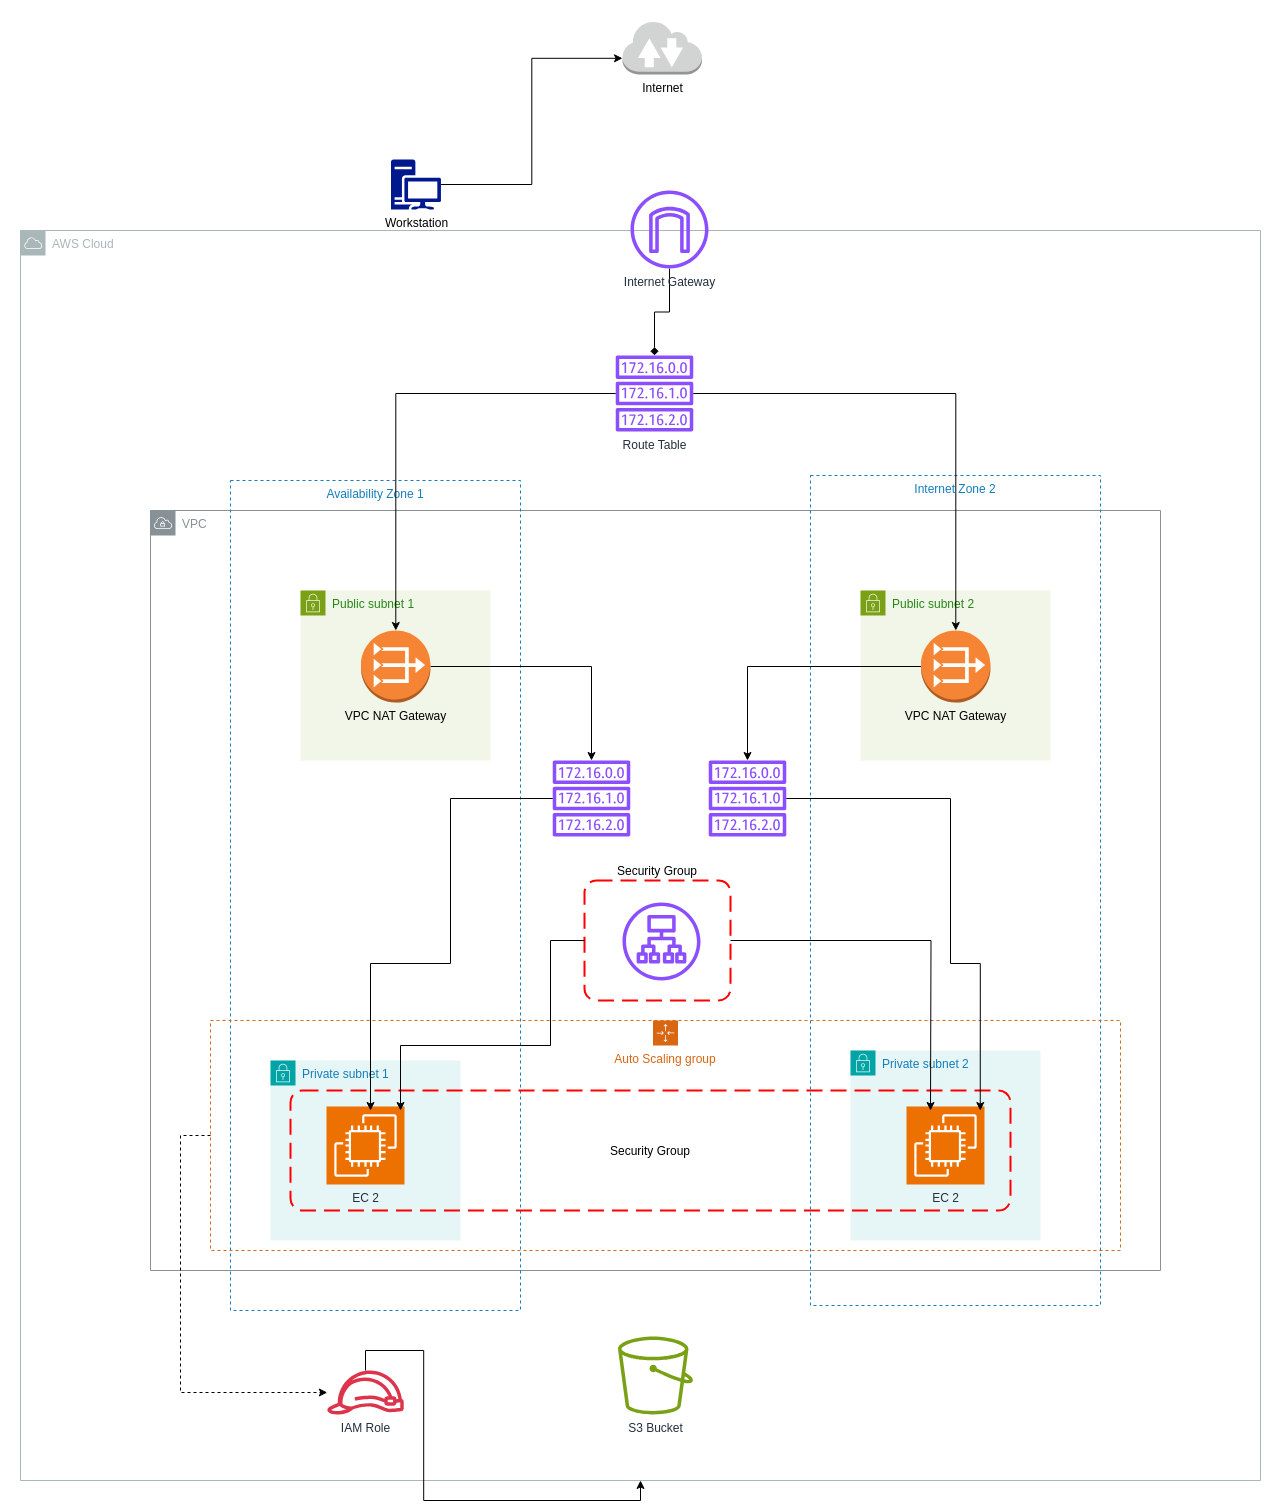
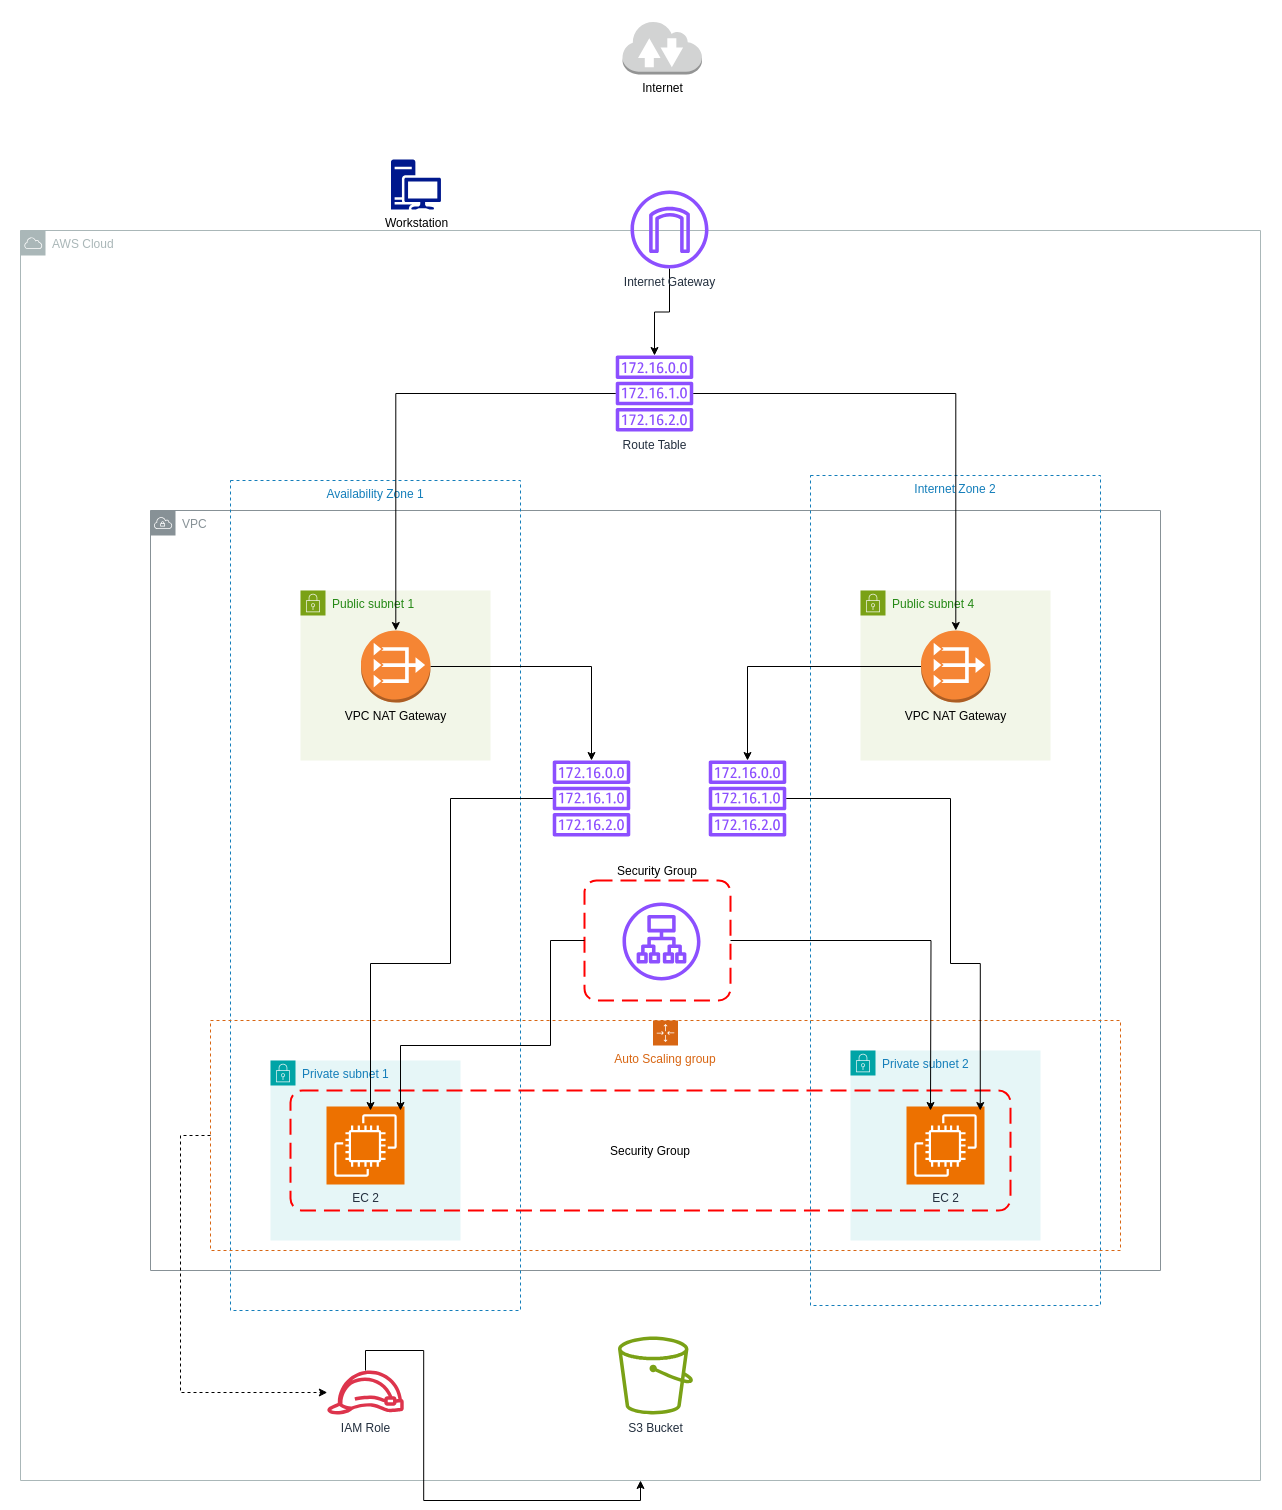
(532, 124) -> none
(655, 347) -> (655, 347)
(937, 605) -> (937, 605)
